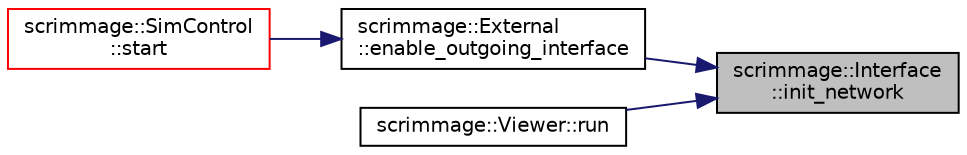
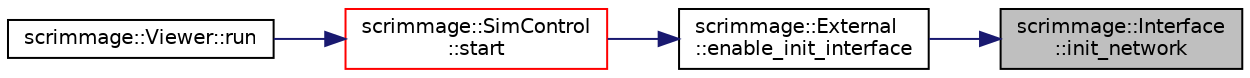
(493, 39) -> (804, 39)
(662, 105) -> (299, 39)
